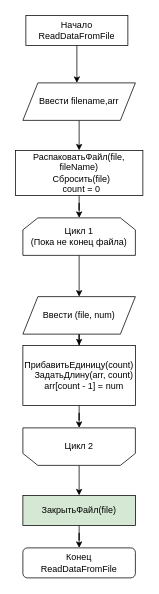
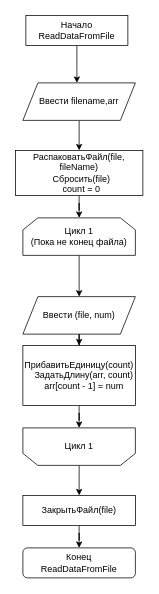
(79, 447) -> (79, 447)
(79, 510) -> (79, 510)
